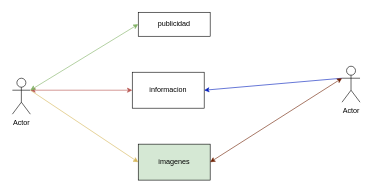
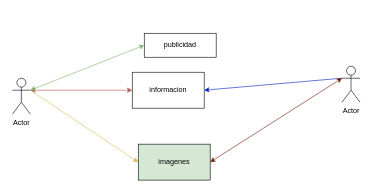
(174, 24) -> (180, 45)
